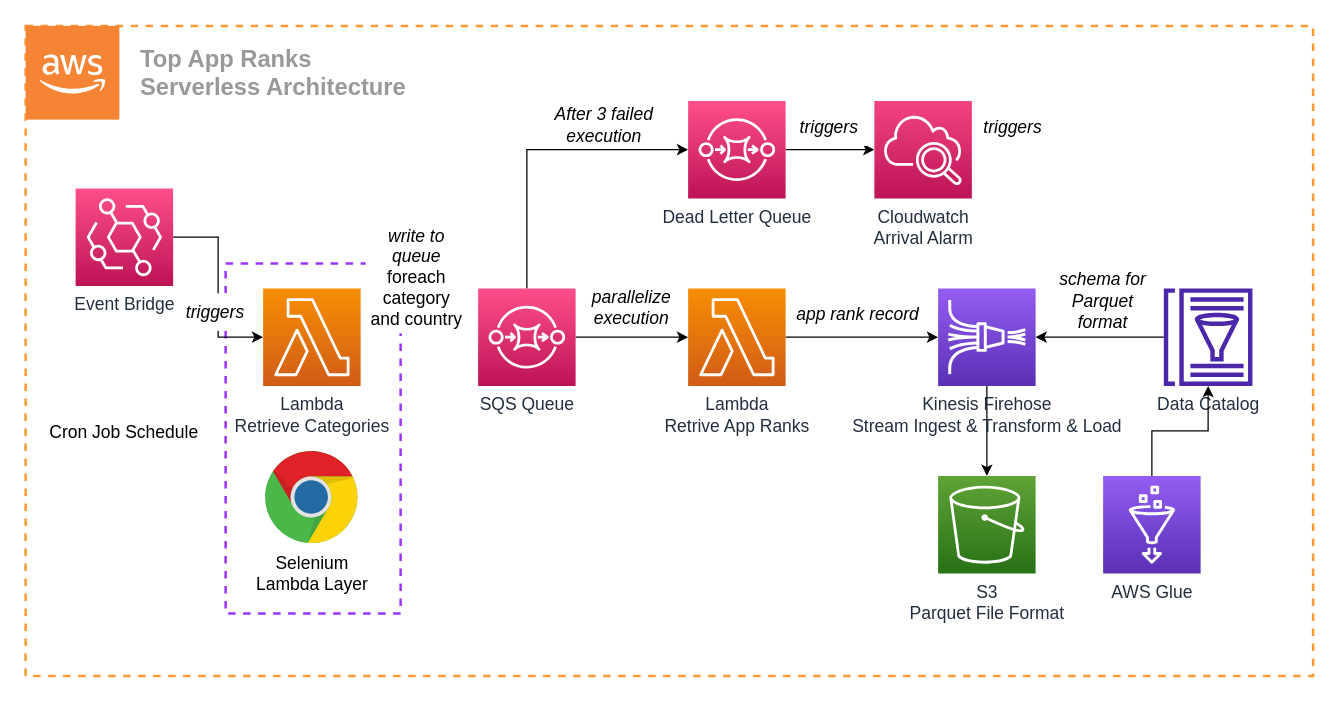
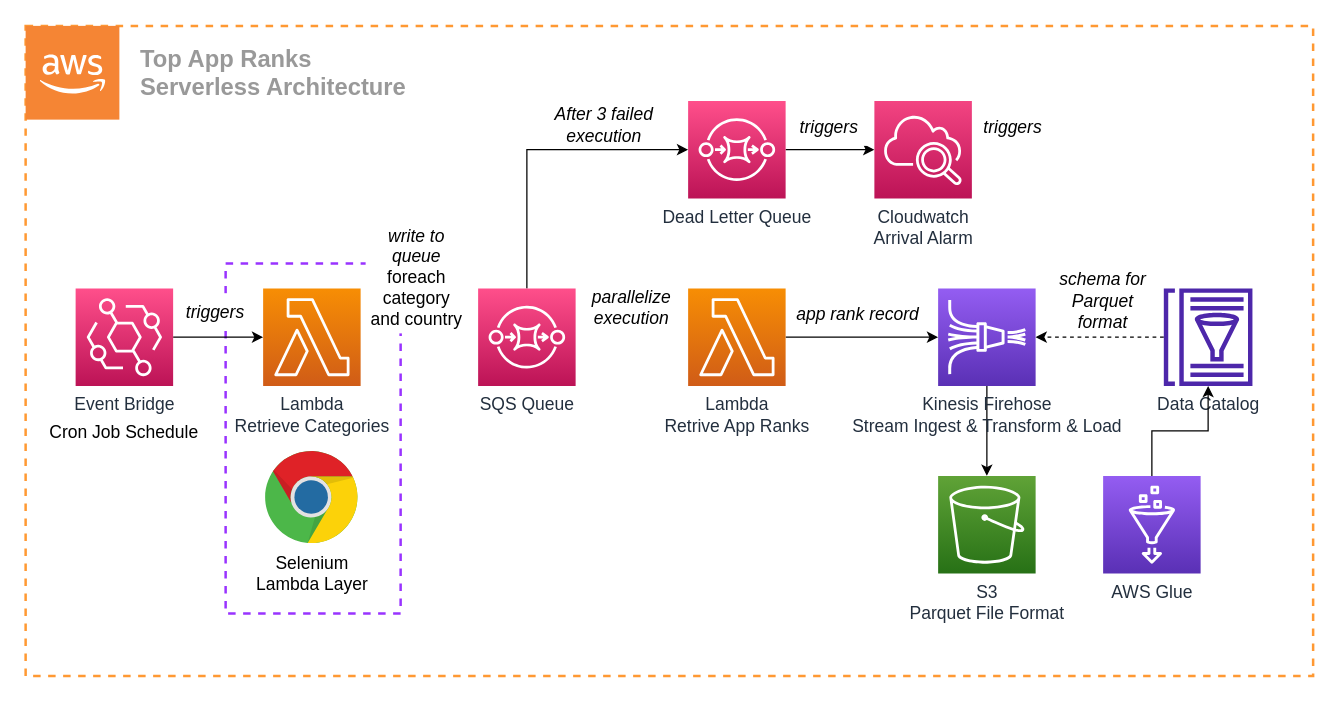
(124, 237) -> (124, 337)
(628, 337) -> none
(1103, 337) -> (1103, 337)
